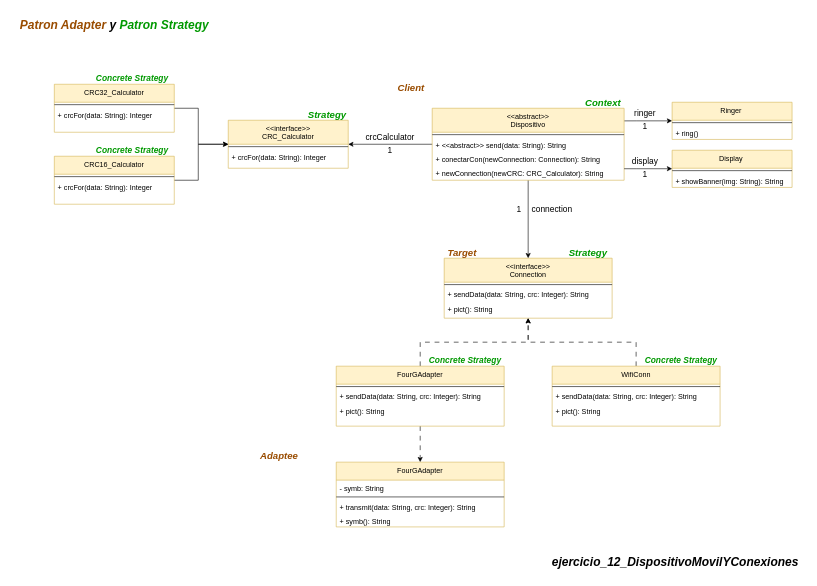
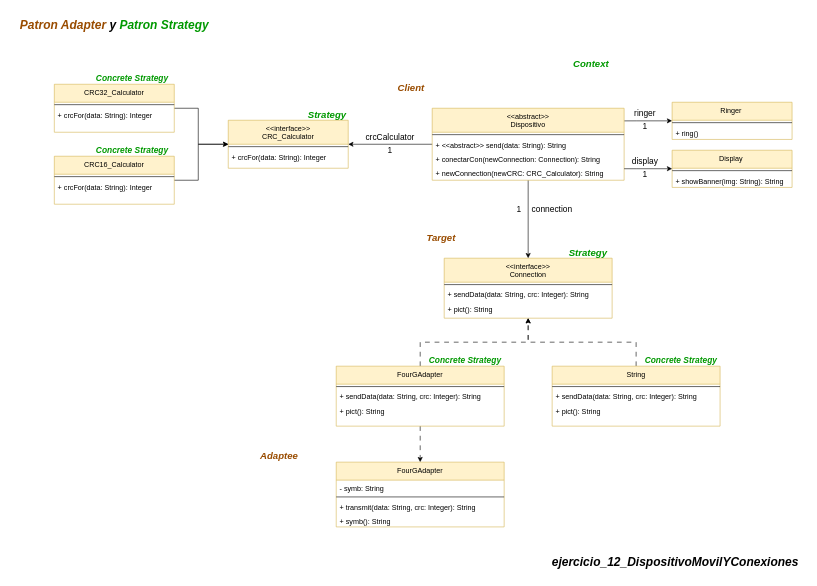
(603, 102) -> (591, 63)
(462, 252) -> (441, 237)
(636, 374) -> (636, 374)
